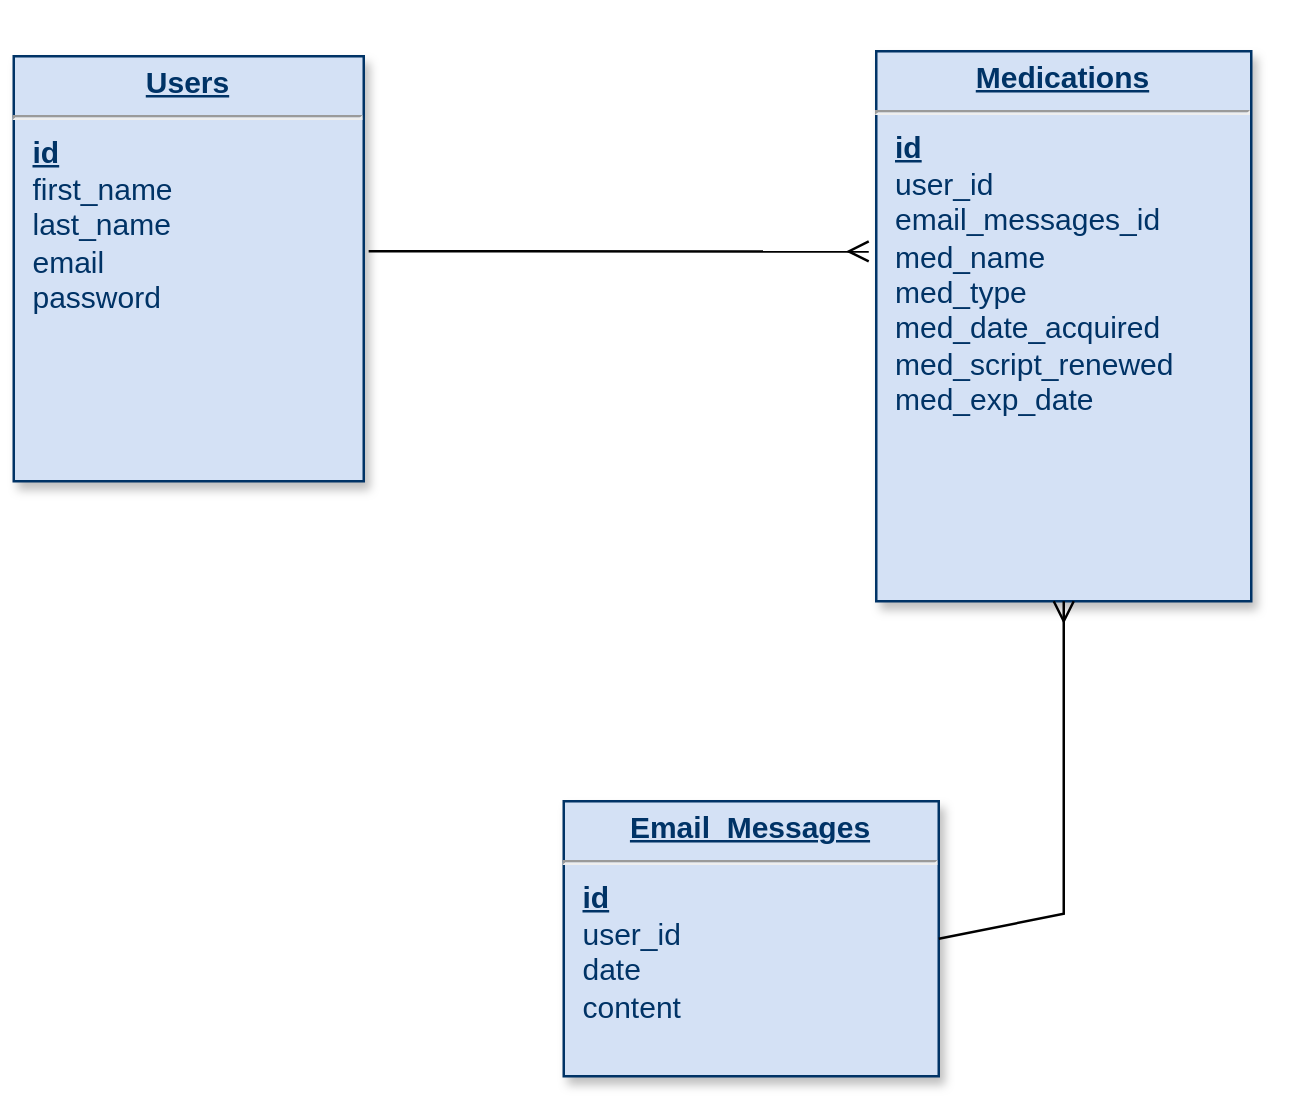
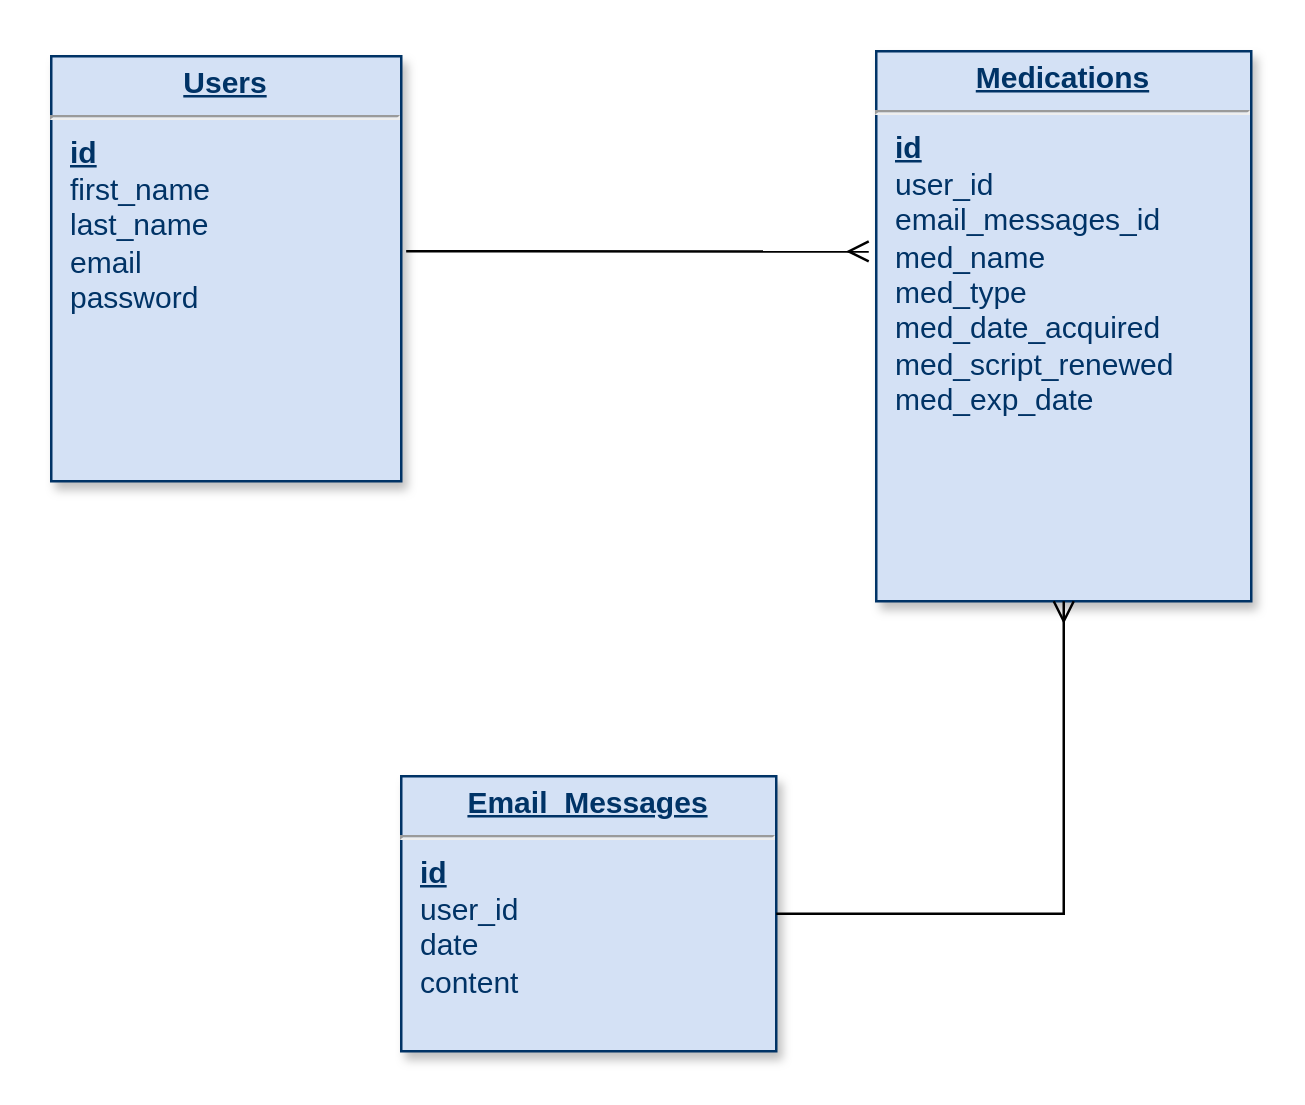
(189, 269) -> (226, 269)
(751, 939) -> (589, 914)
